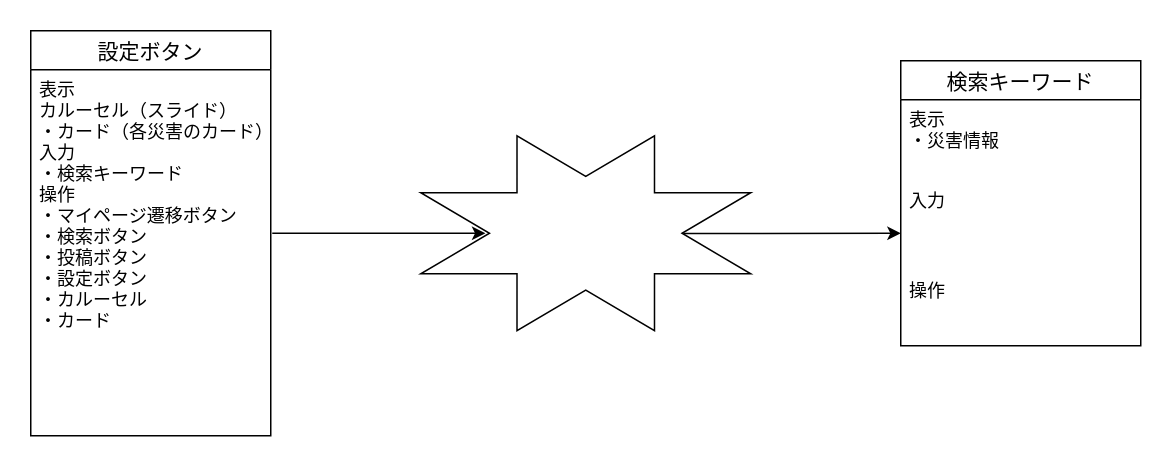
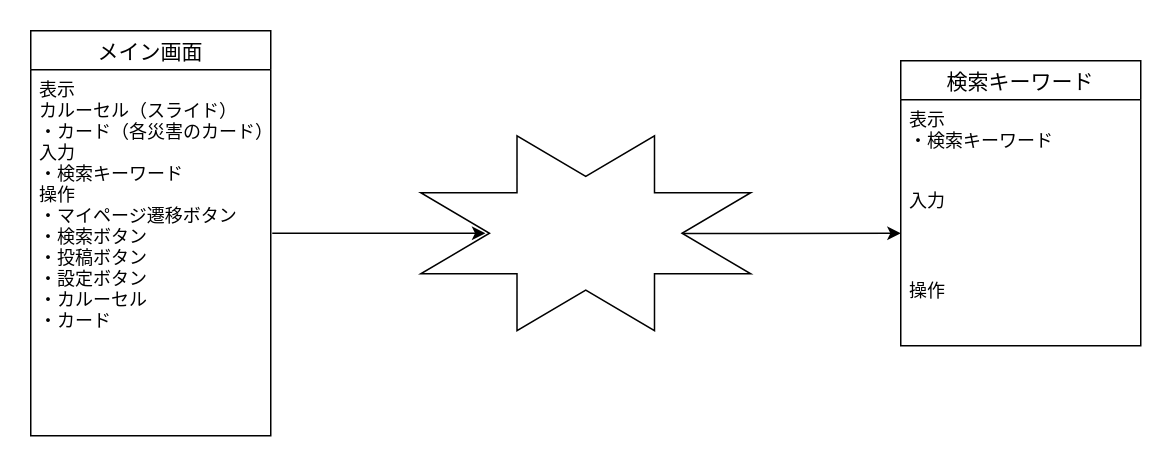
(150, 52) -> (150, 52)
(927, 120) -> (927, 120)
